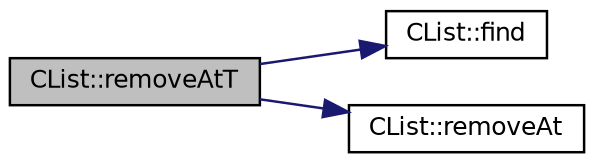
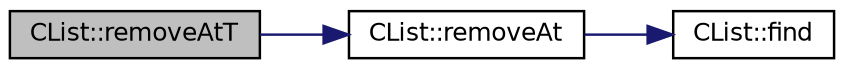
(310, 57) -> (616, 35)
